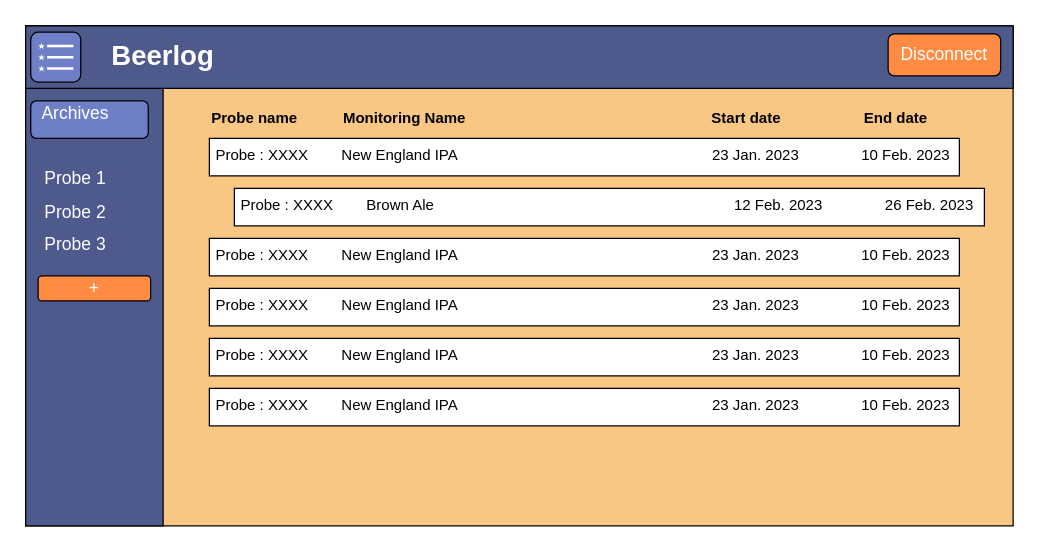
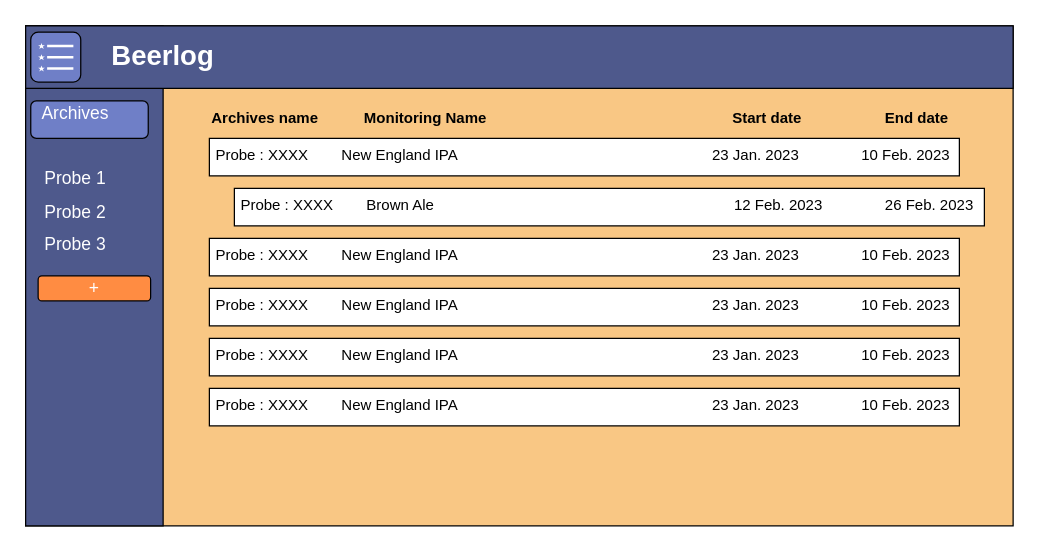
(944, 55) -> none
(588, 127) -> (588, 127)
